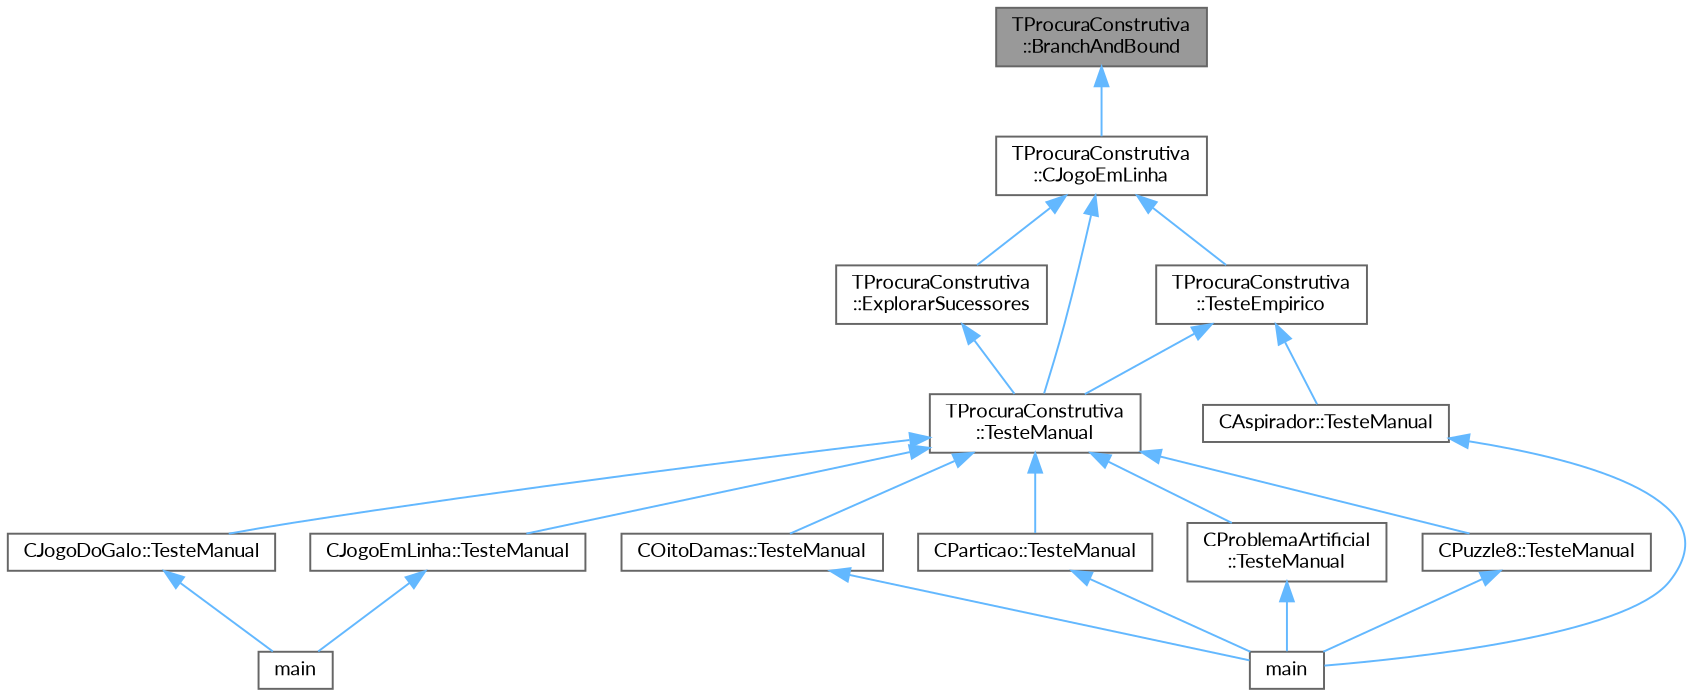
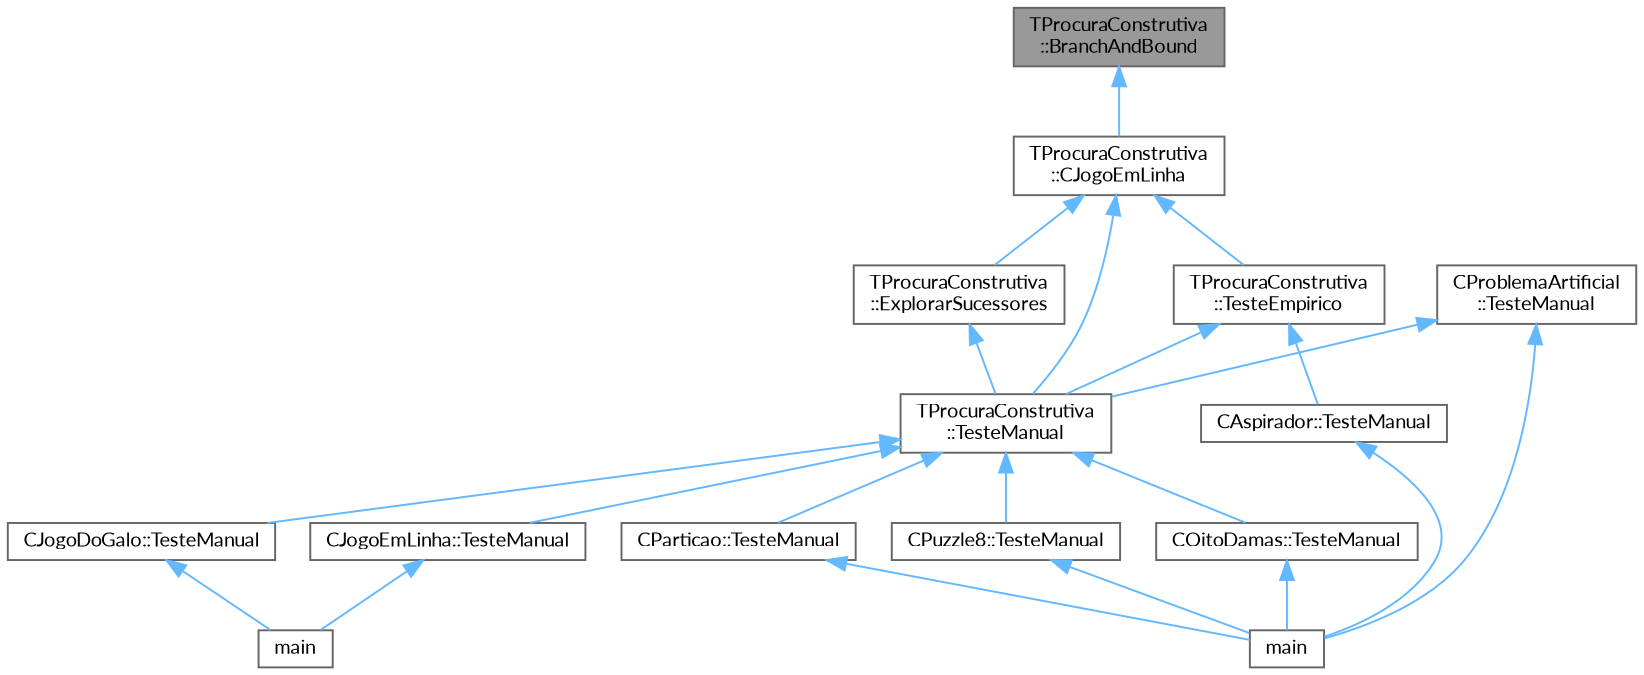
(1170, 492) -> (1265, 361)
